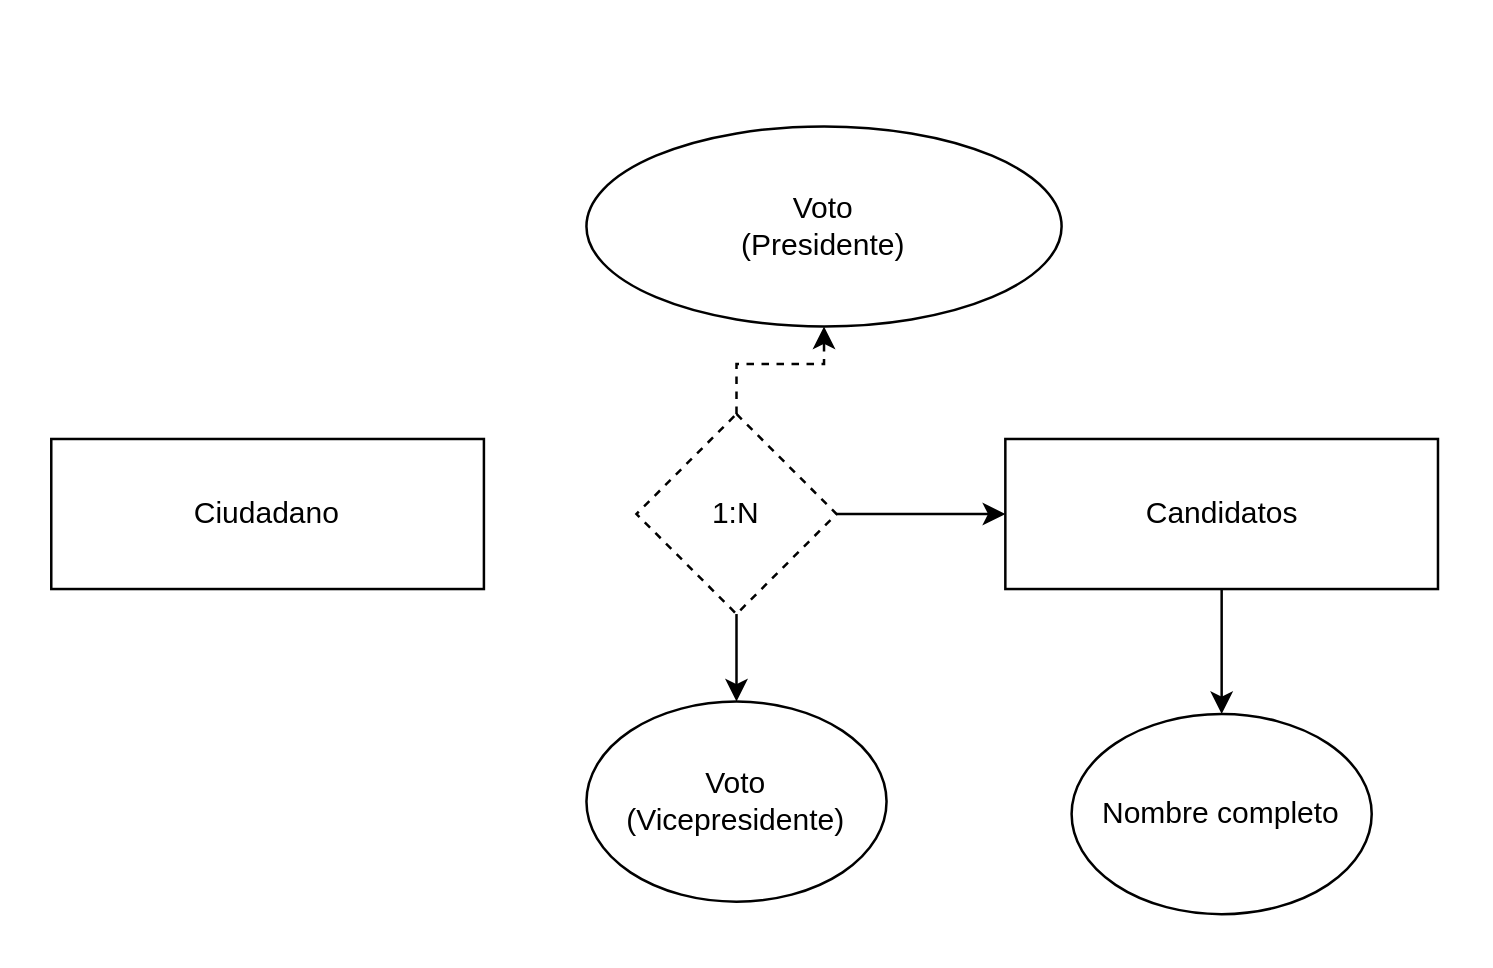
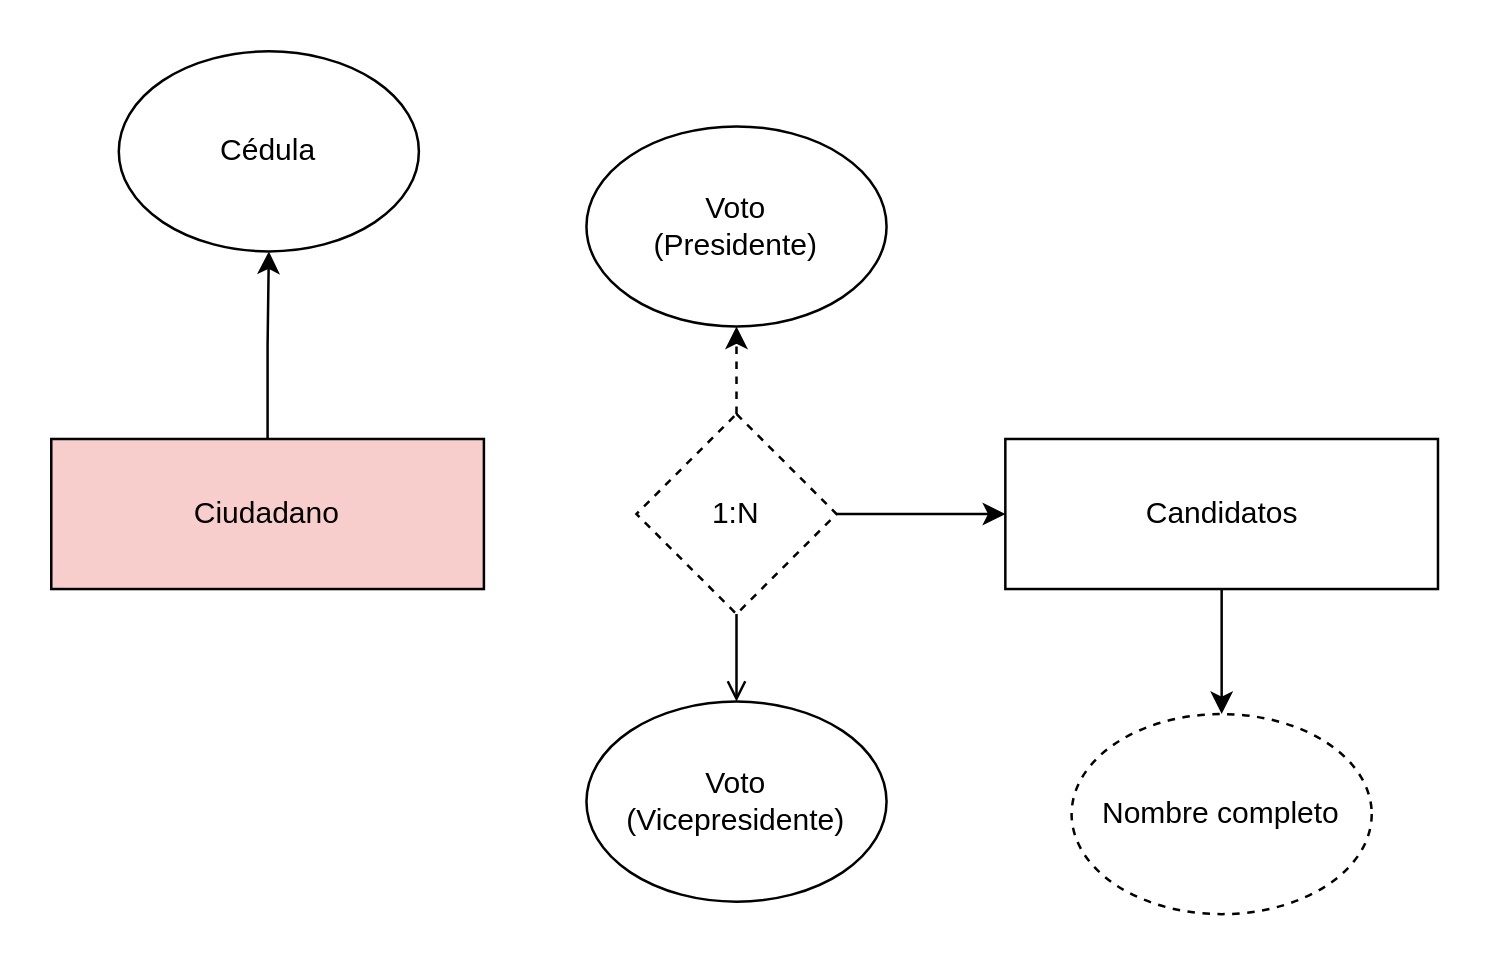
none -> (269, 151)
(824, 226) -> (736, 226)
none -> (268, 353)
(268, 514) -> (268, 514)
(736, 683) -> (736, 687)
(1221, 814) -> (1221, 814)
